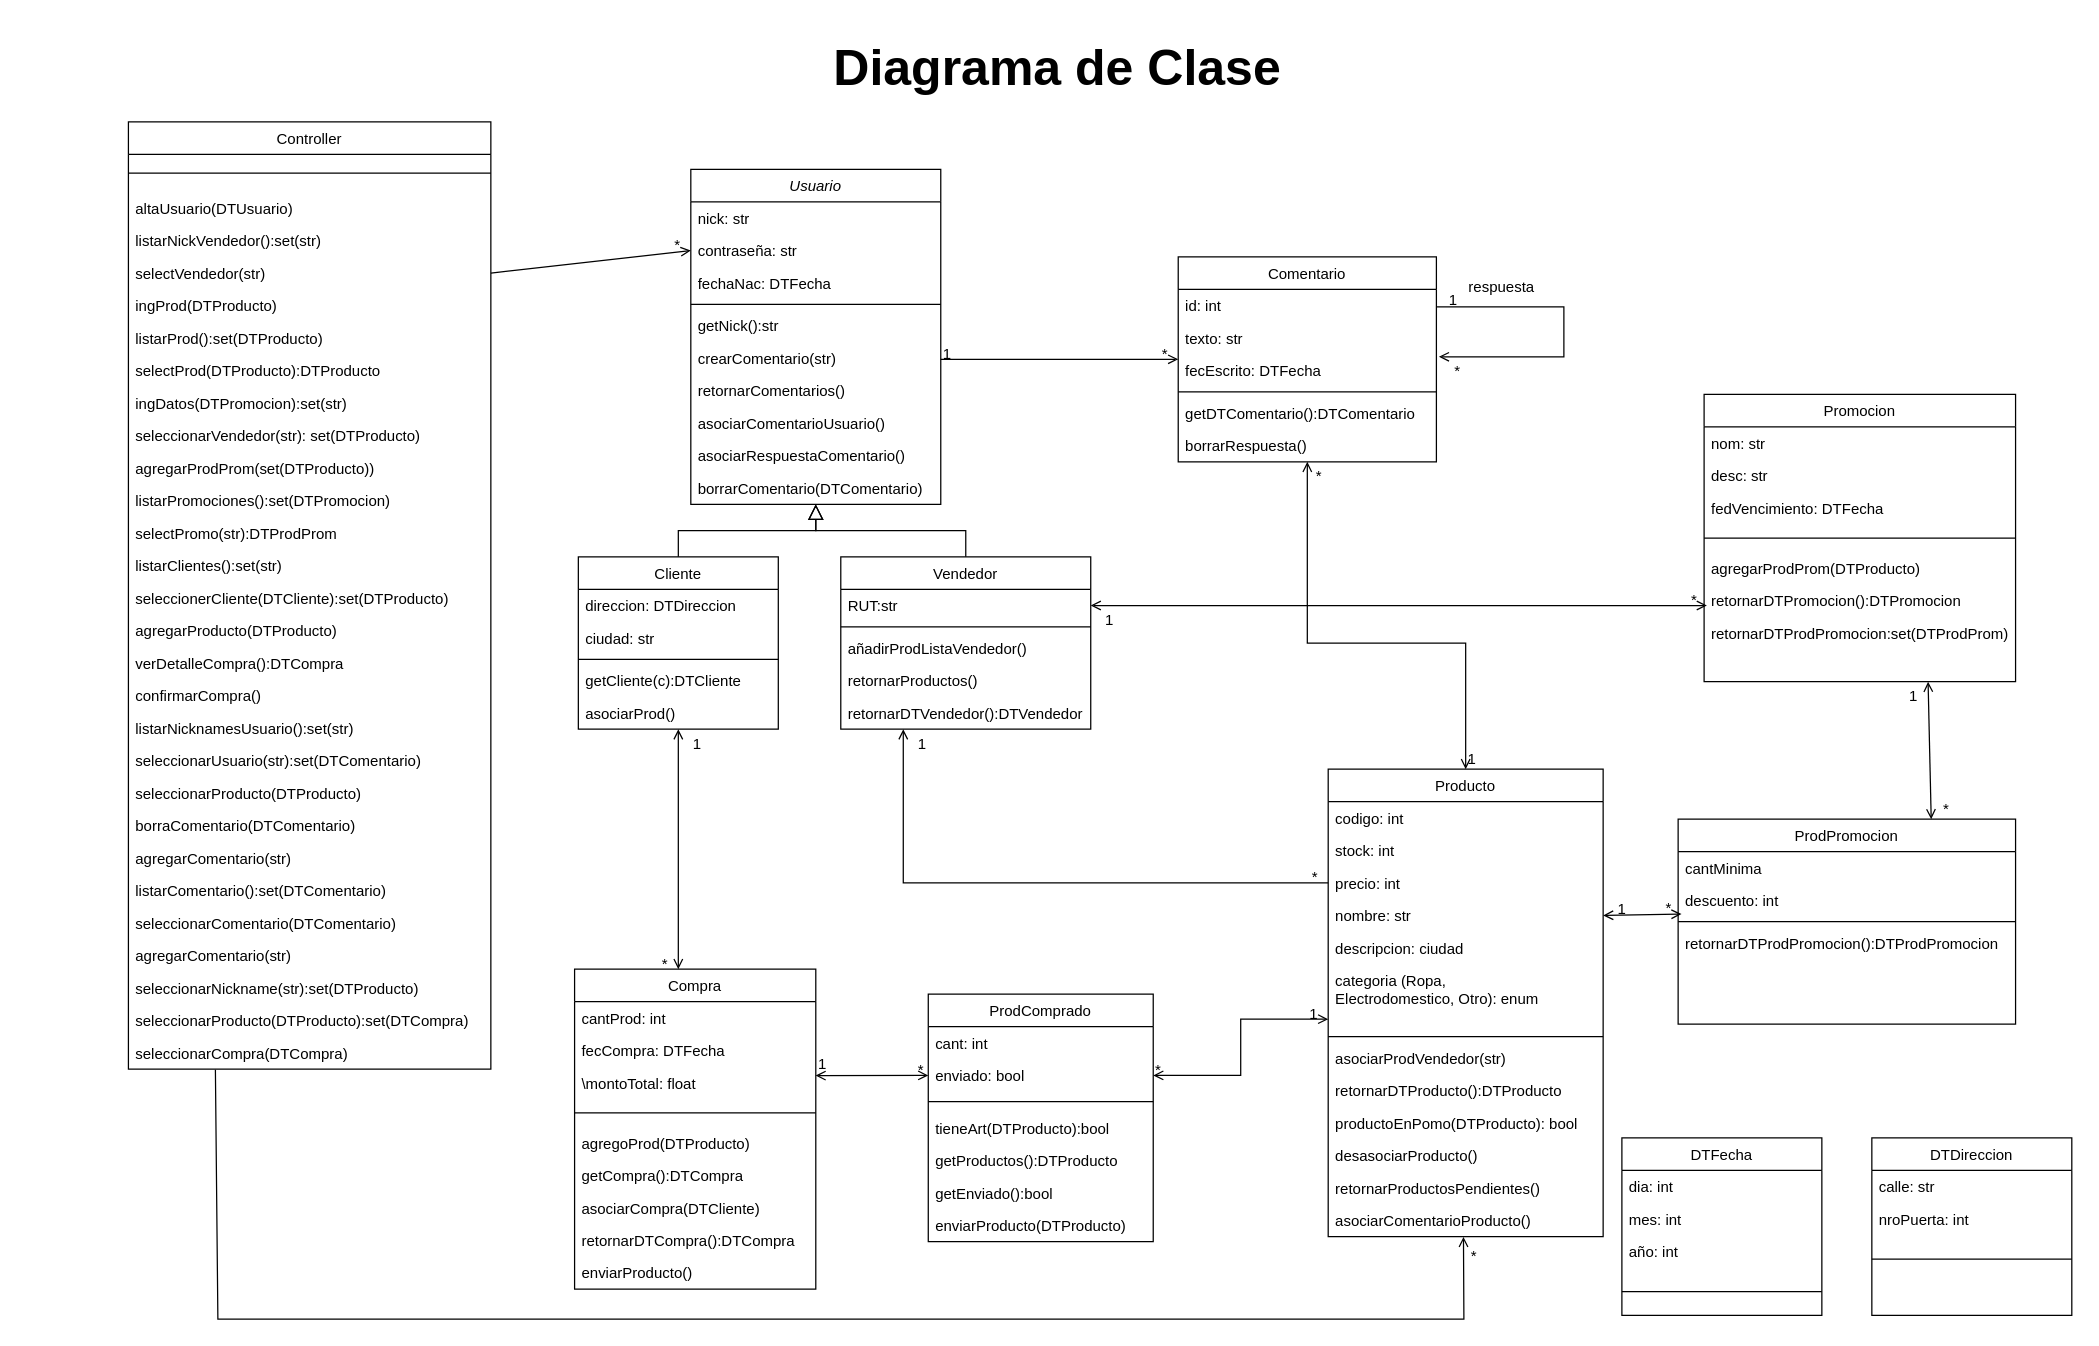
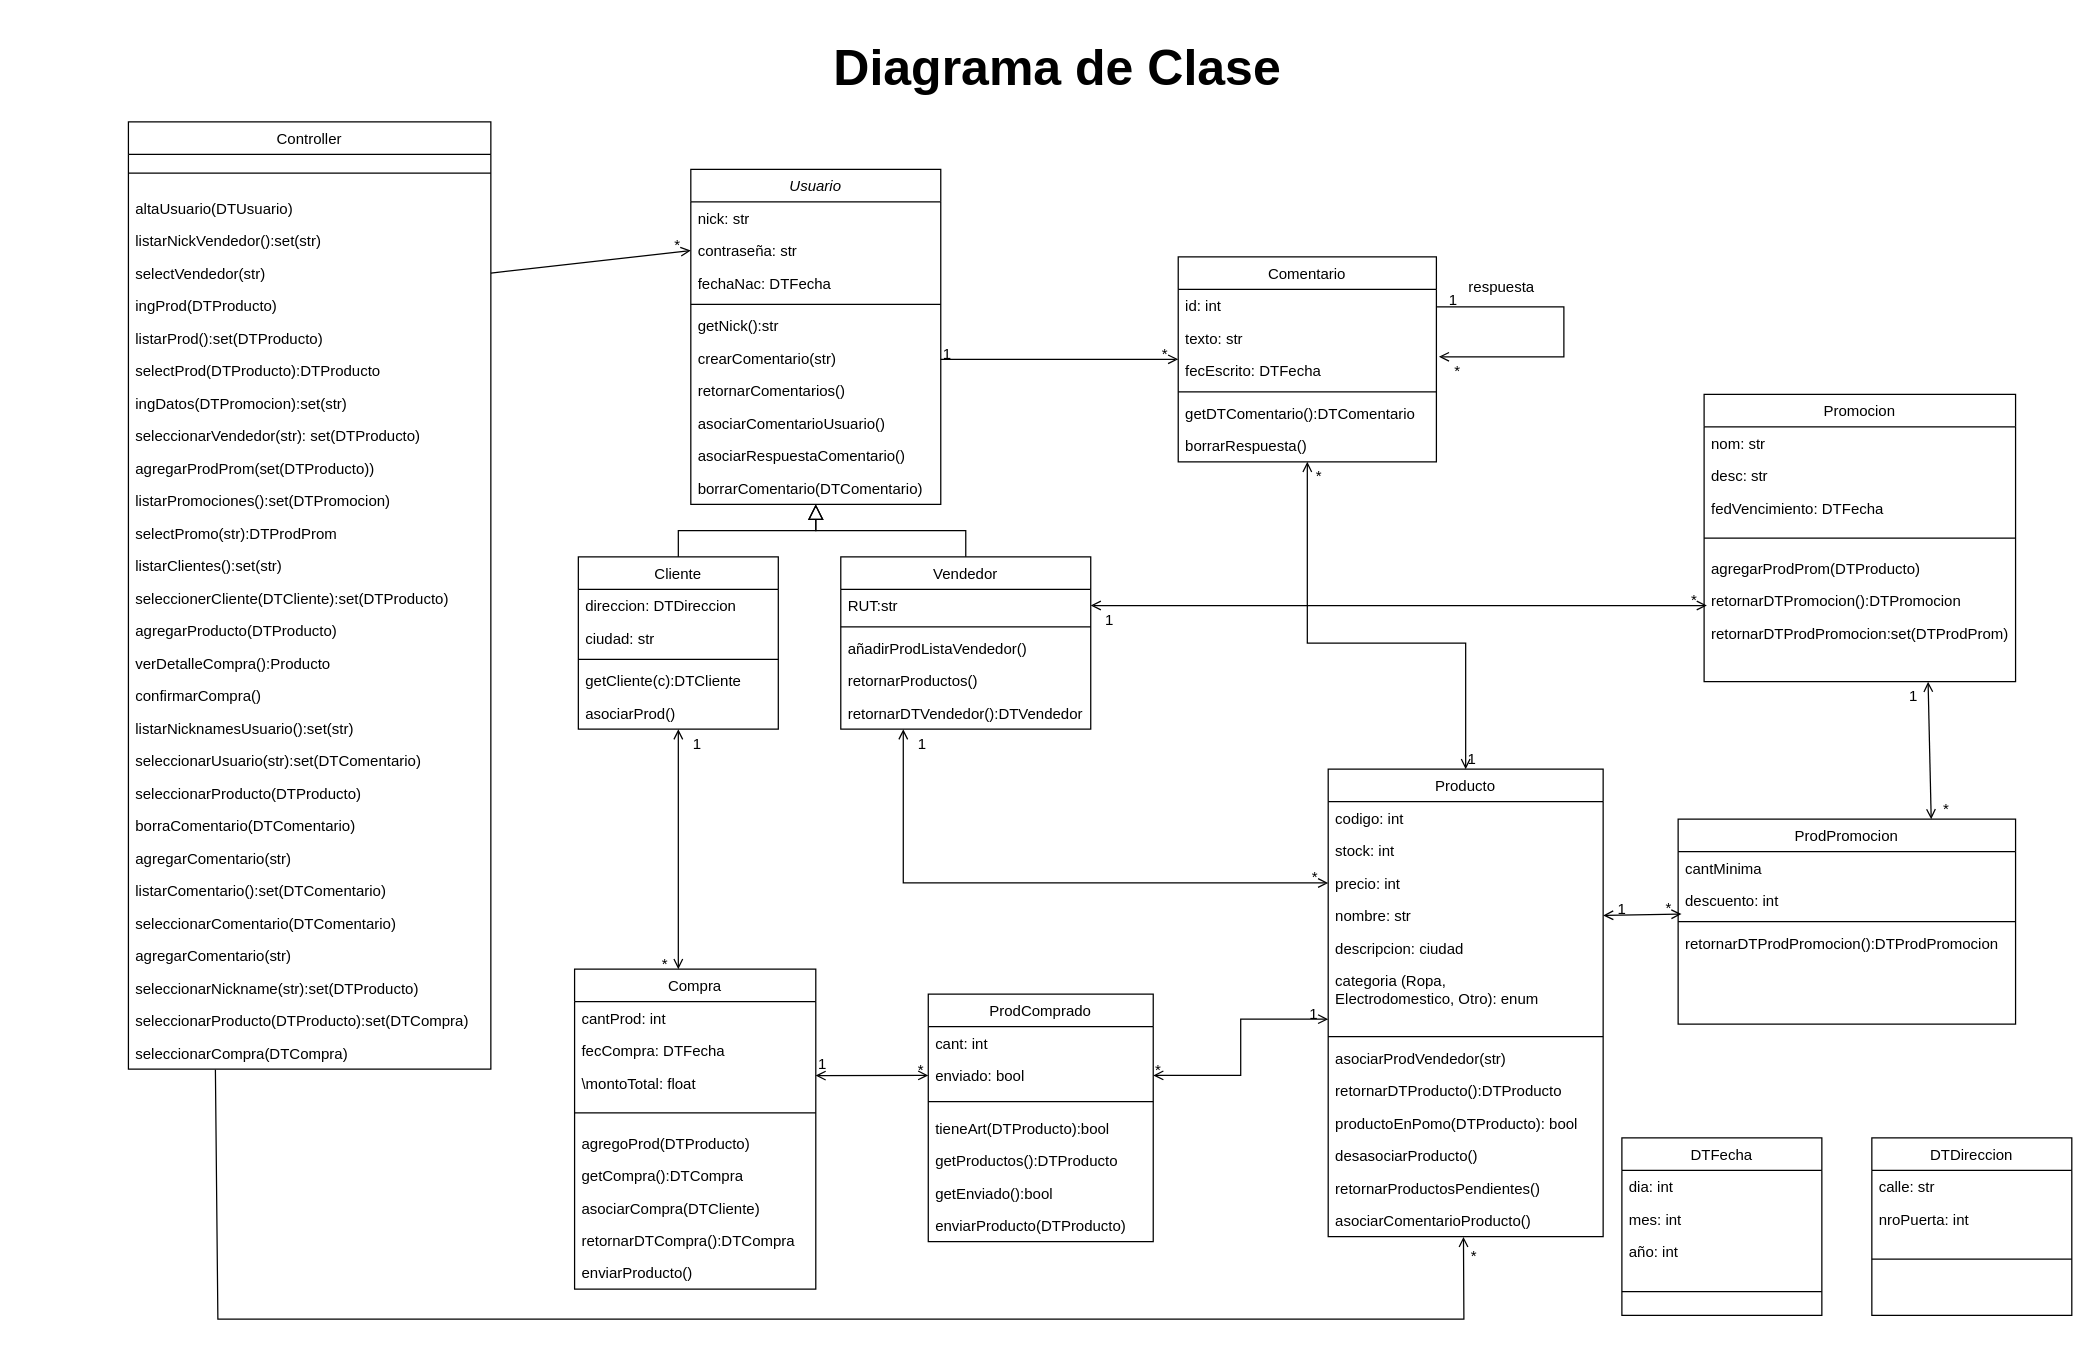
(243, 664) -> (243, 664)
(1322, 883) -> (1321, 883)
